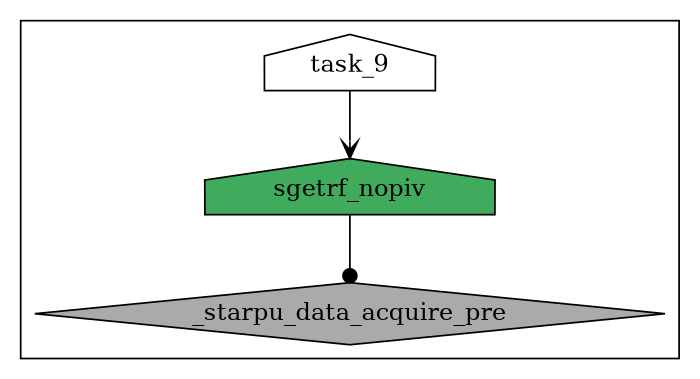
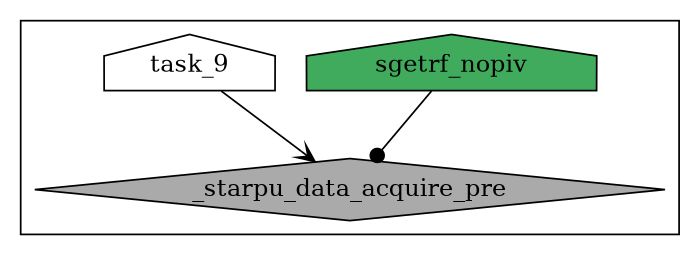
(350, 116) -> (261, 121)
